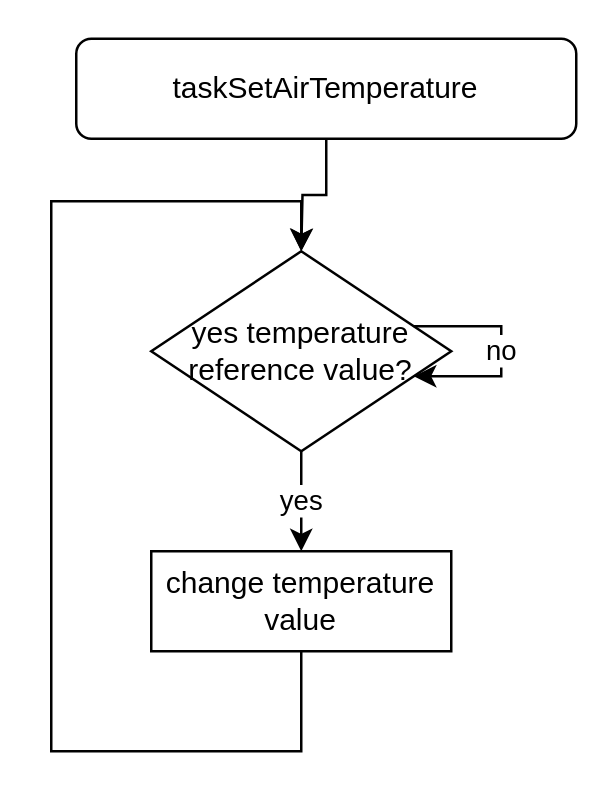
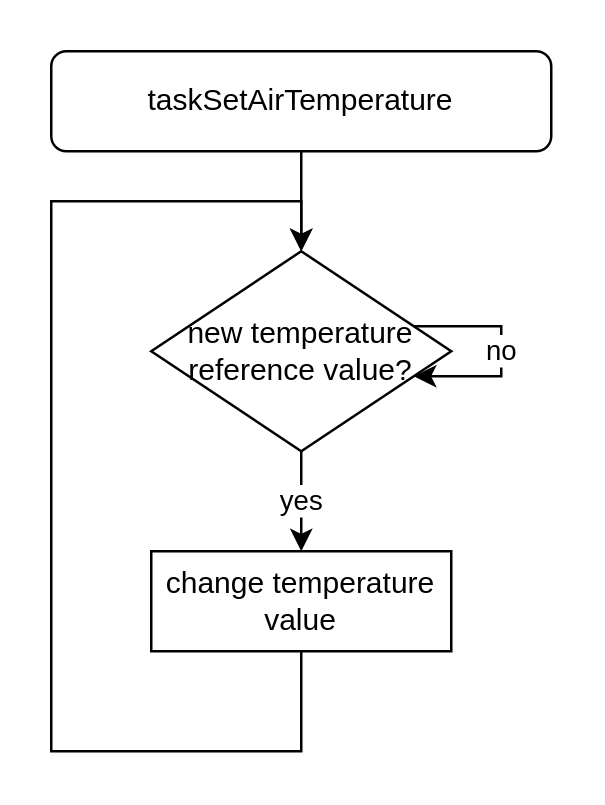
(326, 89) -> (301, 101)
(301, 351) -> (301, 351)
